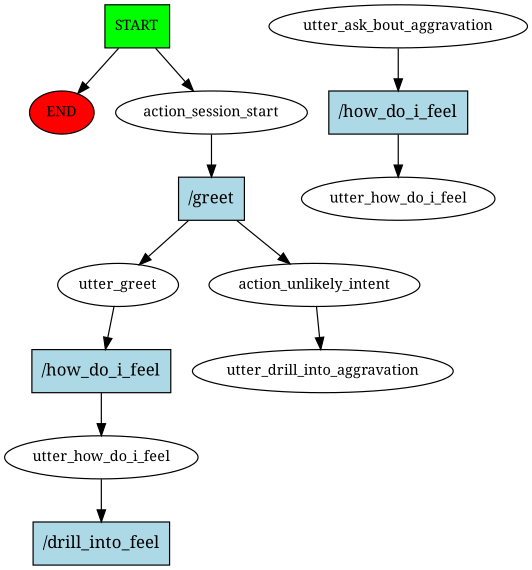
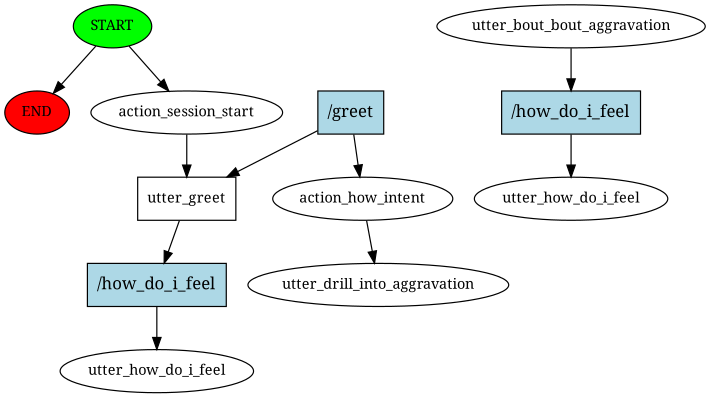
(137, 26) -> (113, 26)
(398, 26) -> (571, 26)
(211, 150) -> (187, 150)
(118, 285) -> (187, 199)
(314, 285) -> (363, 199)
(101, 544) -> none
